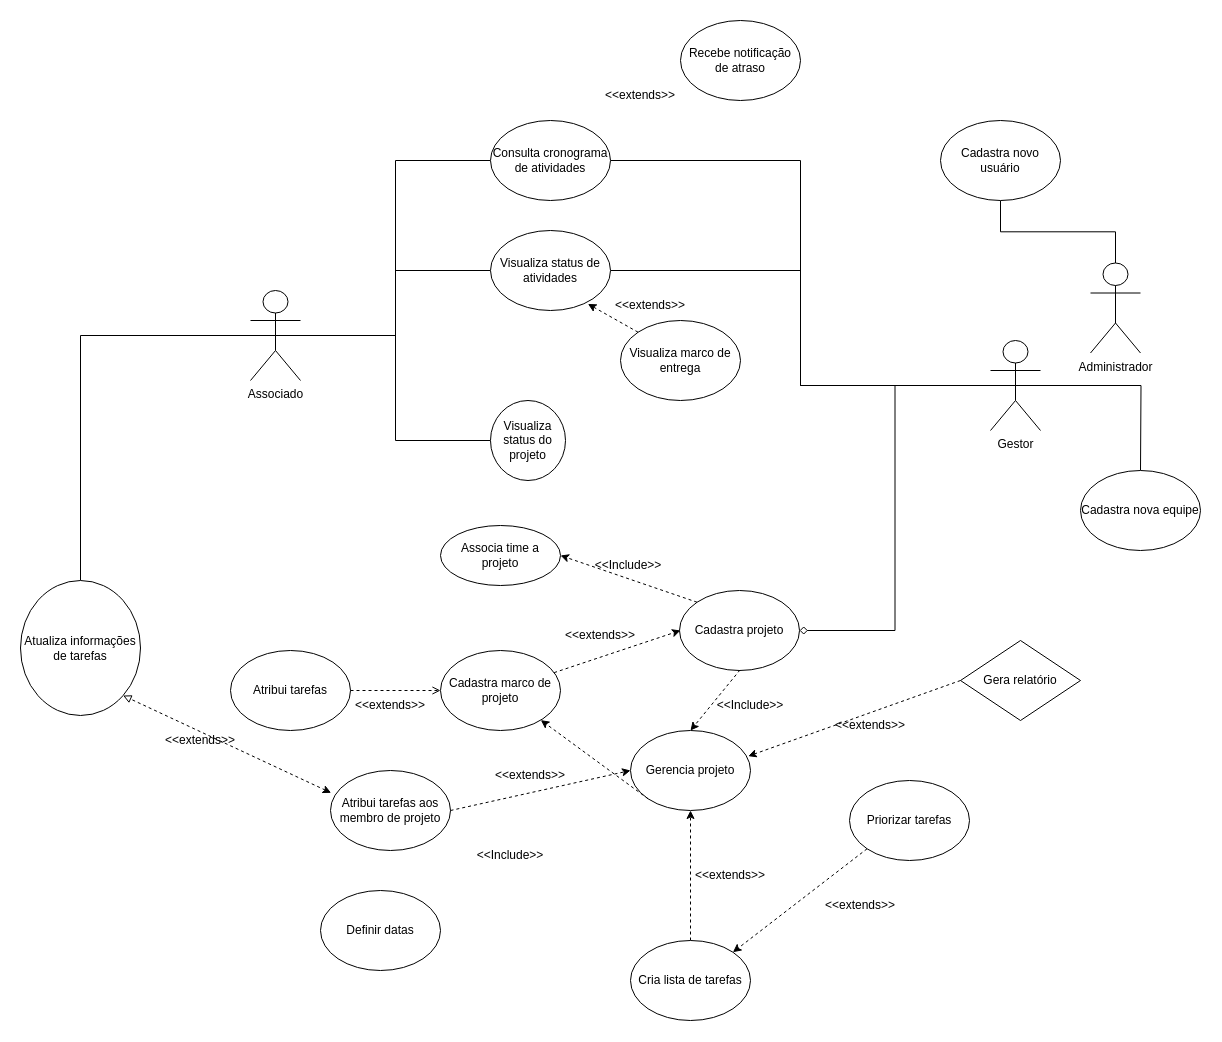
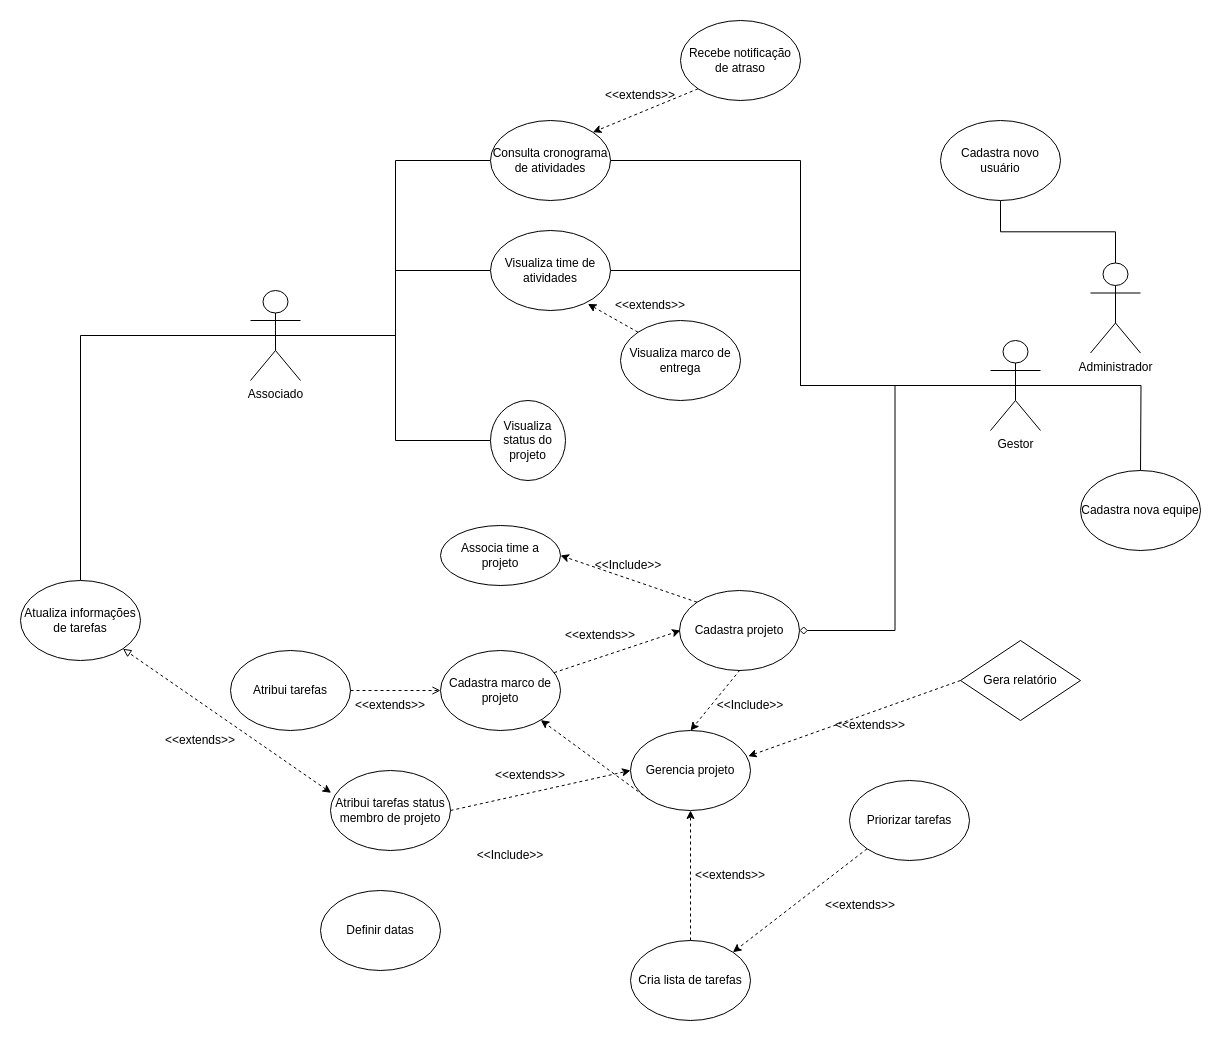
none -> (649, 109)
(551, 271) -> (551, 271)
(81, 648) -> (81, 621)
(391, 811) -> (391, 811)
